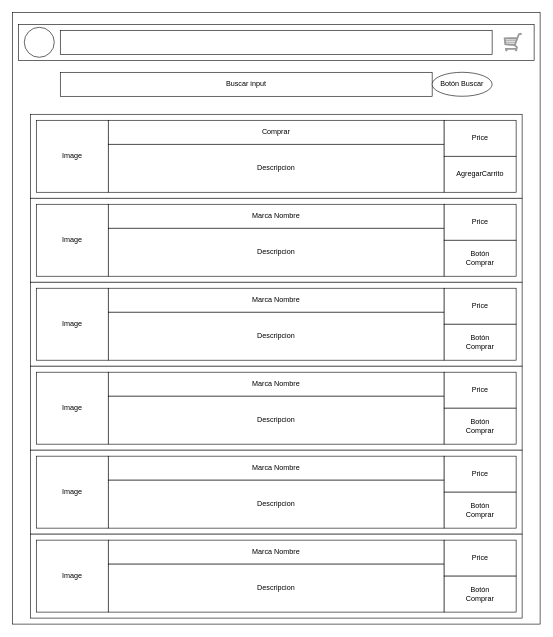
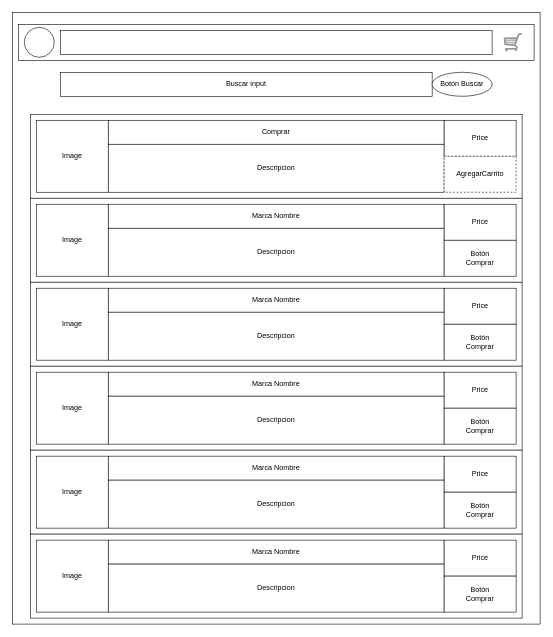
(480, 174) -> (480, 174)
